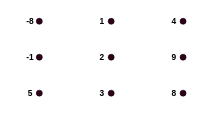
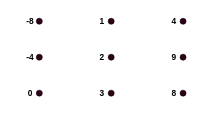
(30, 57) -> (30, 57)
(30, 93) -> (30, 93)
